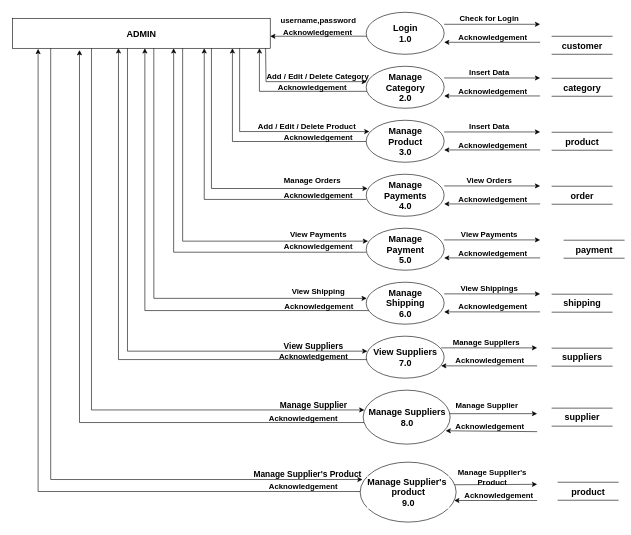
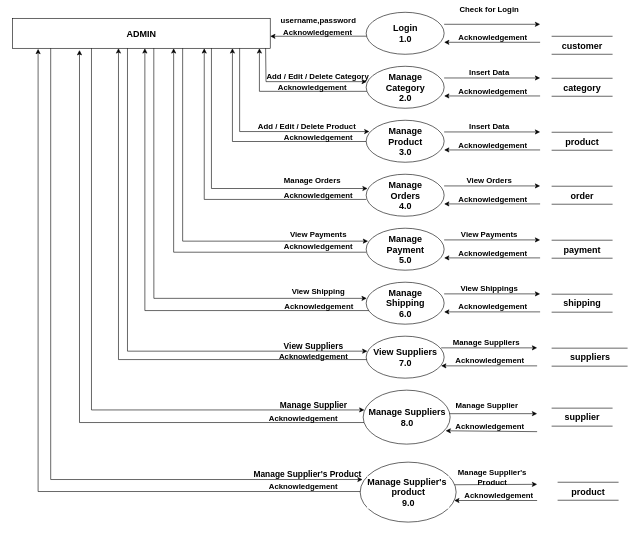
(489, 18) -> (489, 9)
(406, 195) -> (406, 195)
(594, 249) -> (582, 249)
(582, 357) -> (590, 357)
